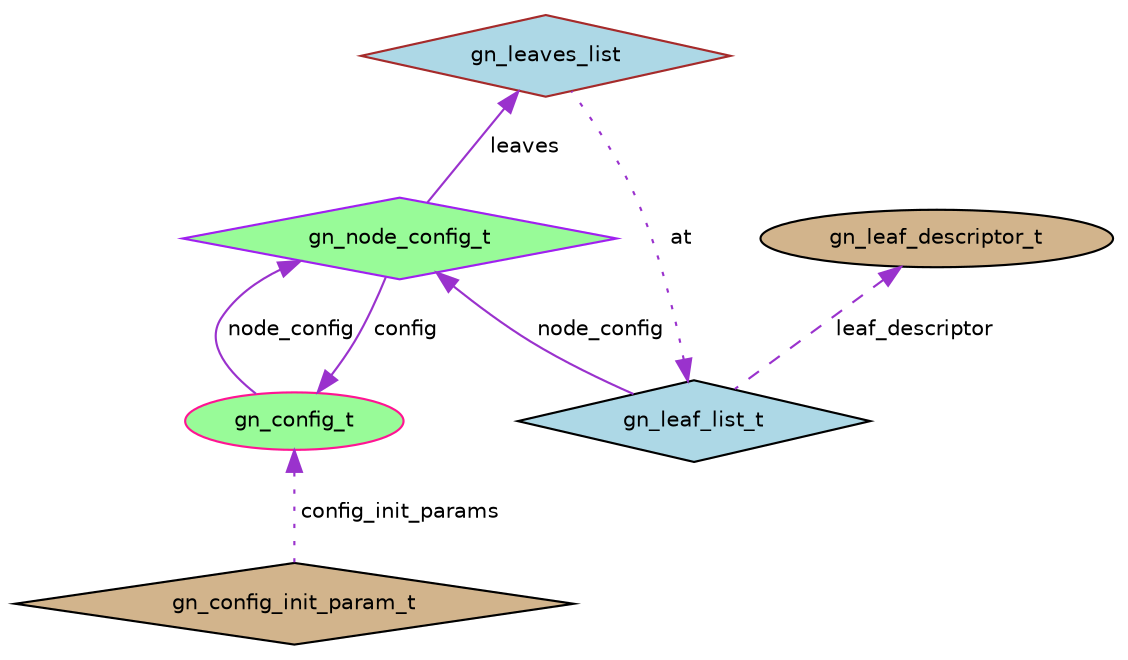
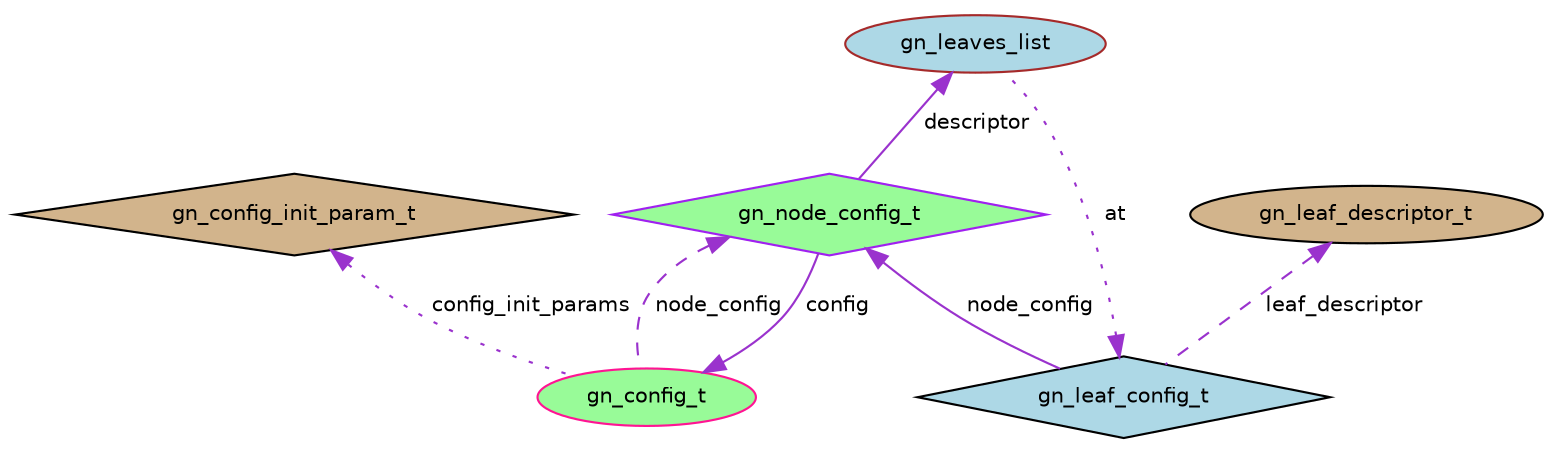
(546, 56) -> (975, 44)
(522, 147) -> (973, 123)
(218, 324) -> (650, 293)
(694, 421) -> (1124, 397)
(294, 517) -> (454, 332)
